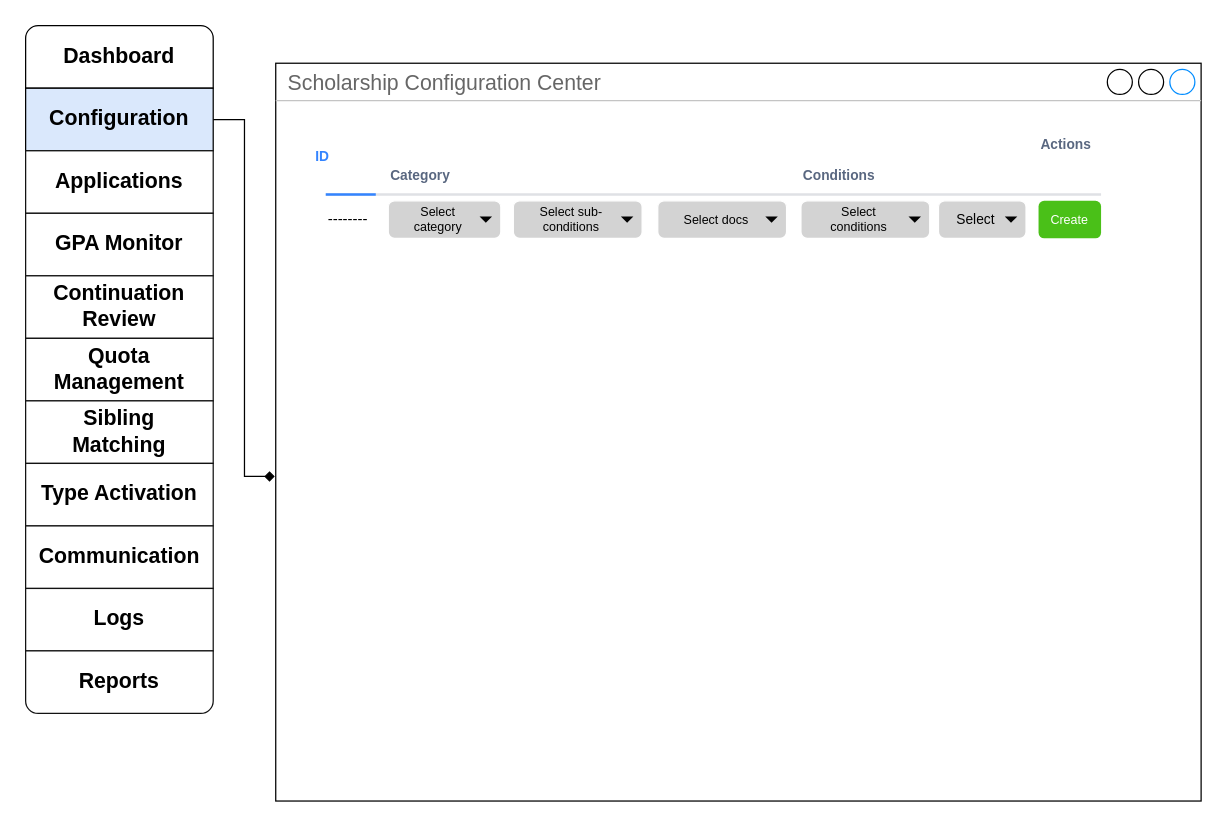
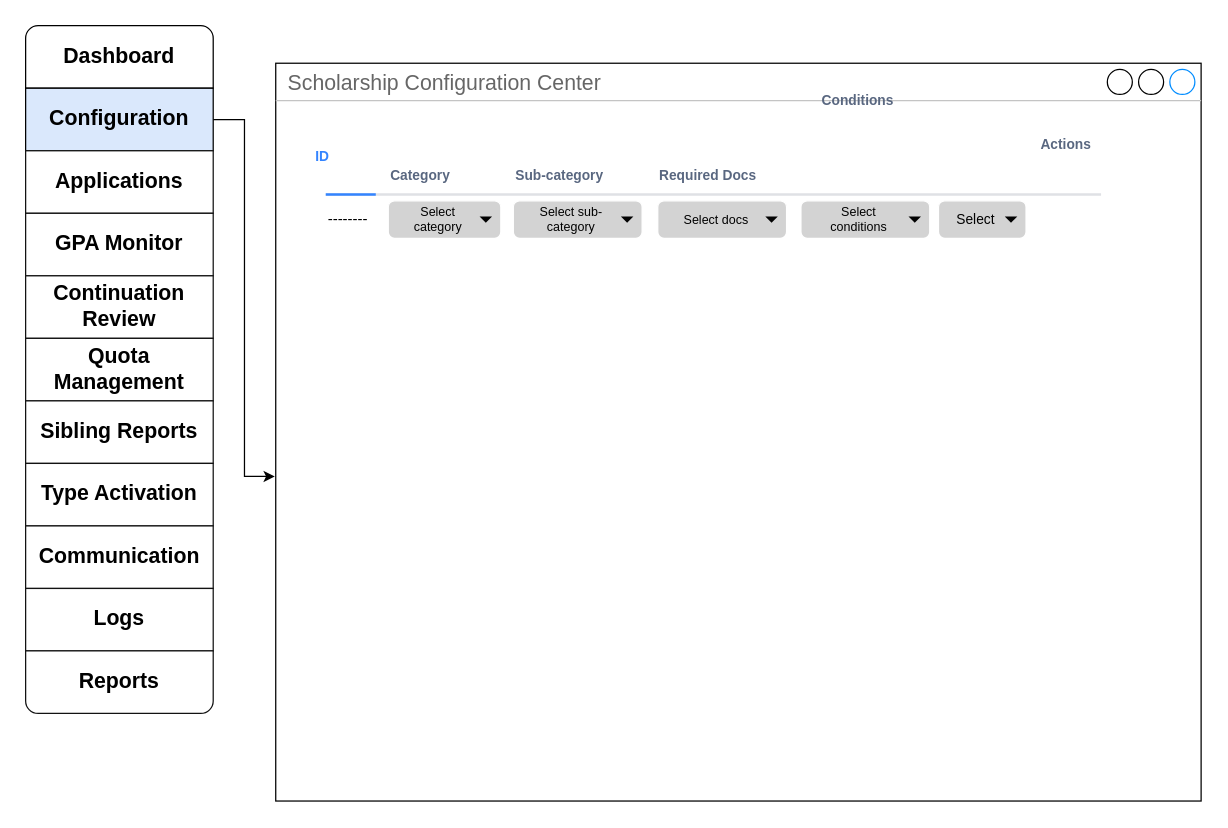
none -> (561, 176)
none -> (713, 176)
(844, 176) -> (863, 101)
(571, 219) -> (571, 219)
(1069, 219) -> none
(119, 432) -> (119, 432)
(264, 476) -> (265, 476)
